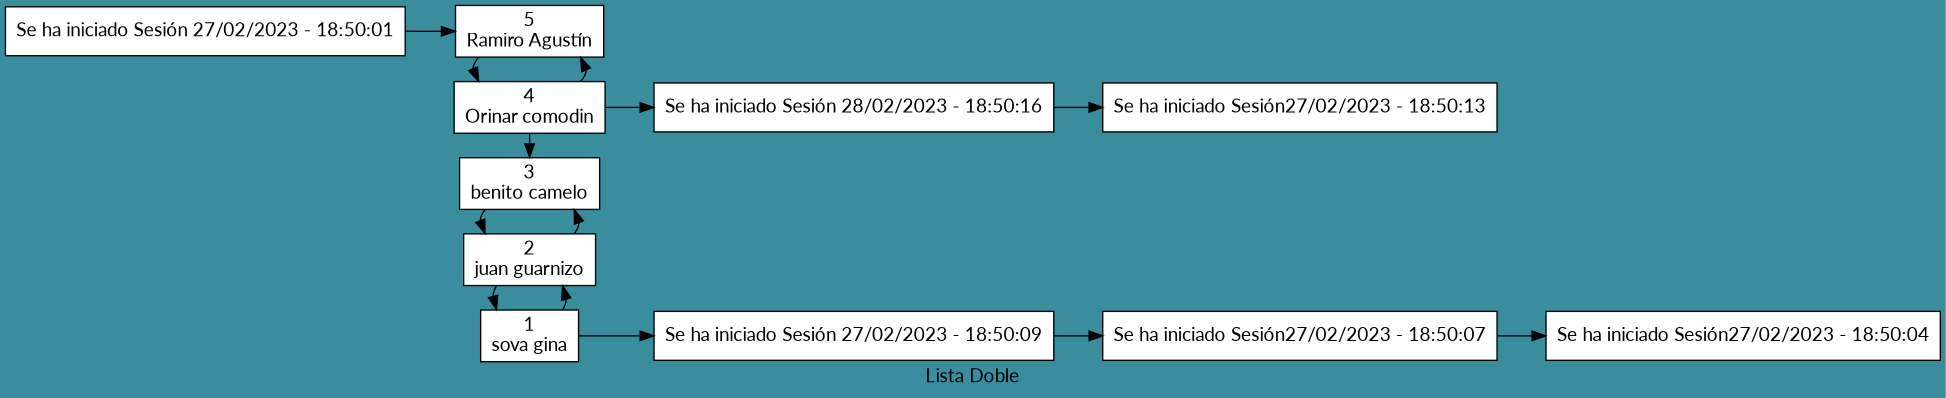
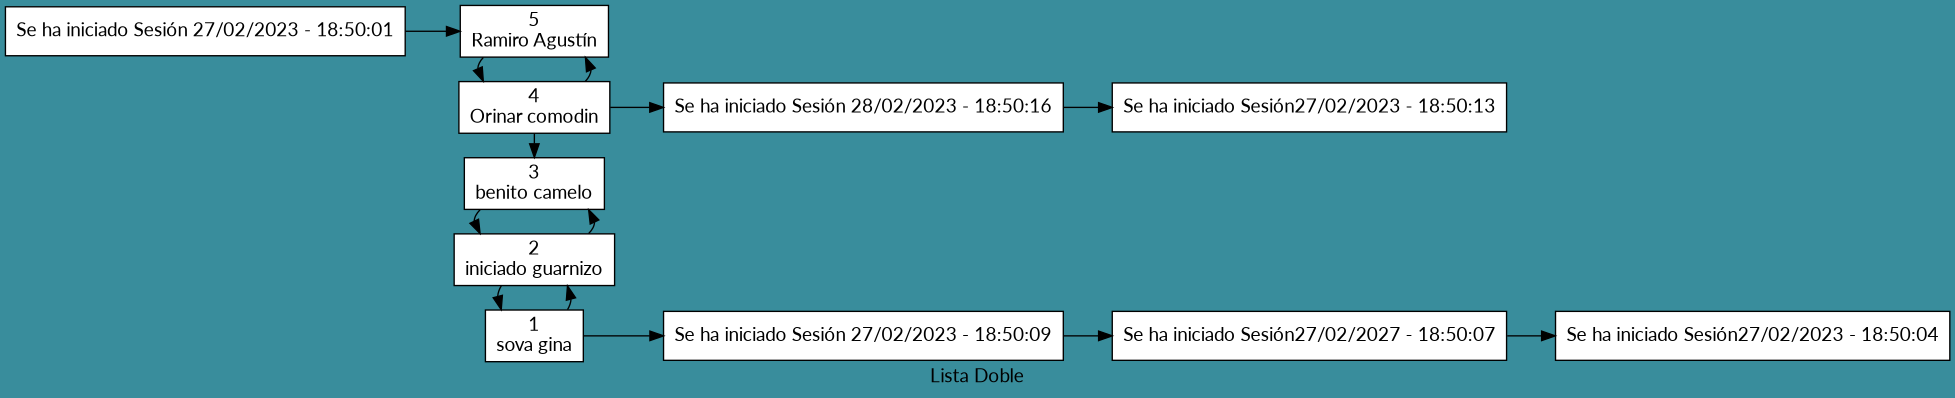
(530, 260) -> (534, 260)
(1300, 336) -> (1309, 336)
